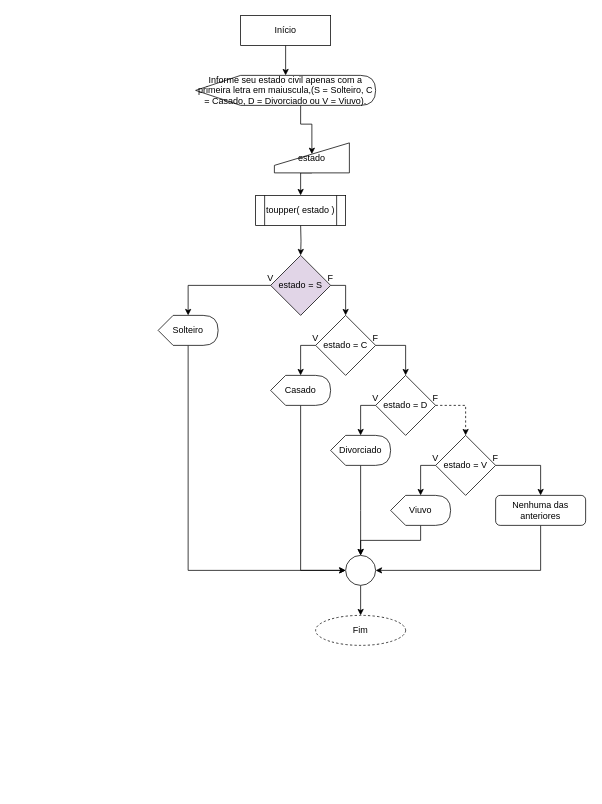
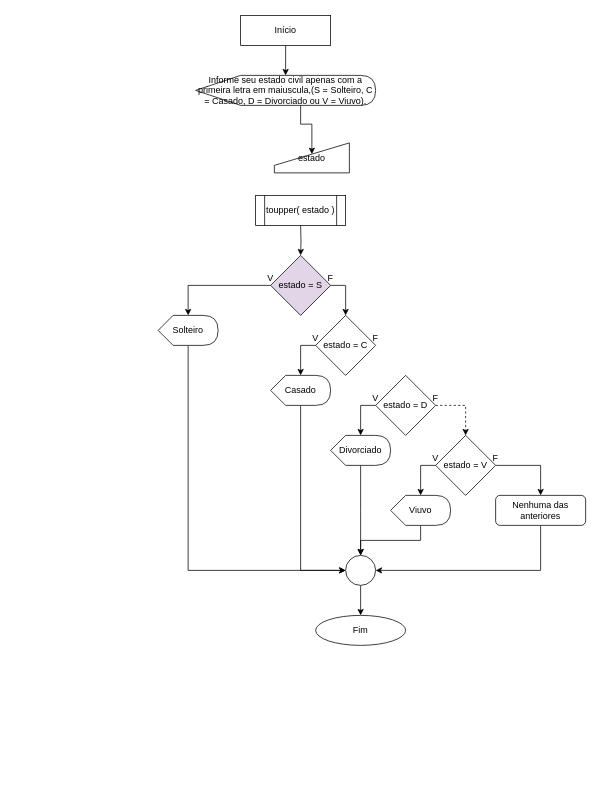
(300, 180) -> none
(402, 345) -> none
(360, 630) -> (360, 630)
